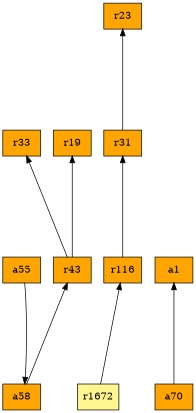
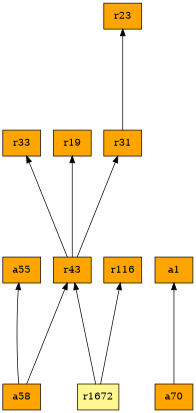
(123, 210) -> (96, 210)
(26, 330) -> (17, 337)
none -> (86, 337)
